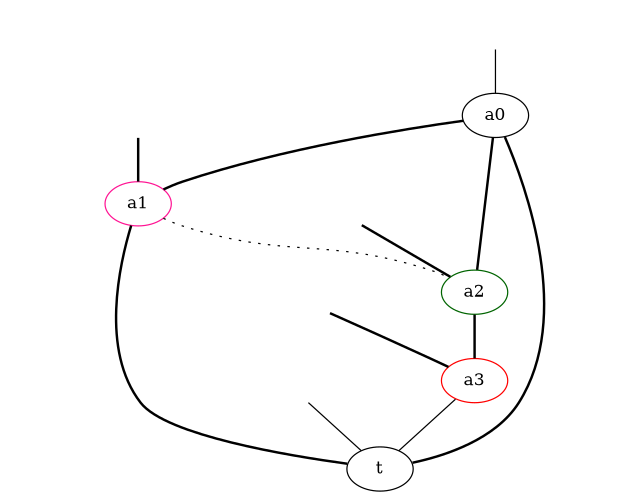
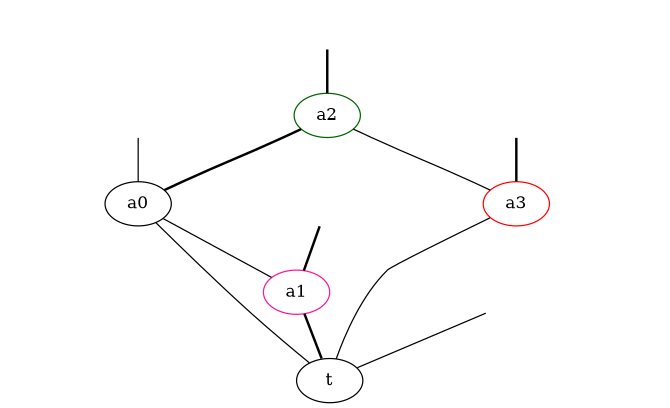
(312, 147) -> (217, 248)
(306, 248) -> none
(543, 332) -> (231, 295)
(475, 337) -> (422, 160)
